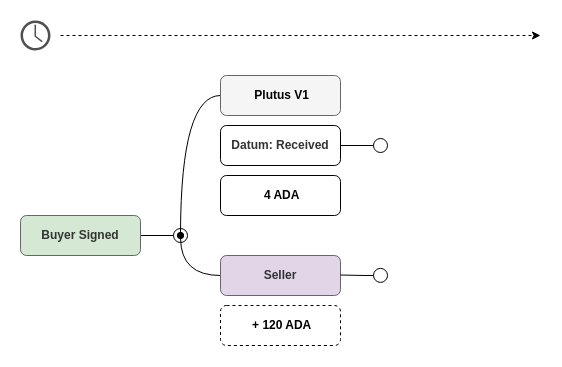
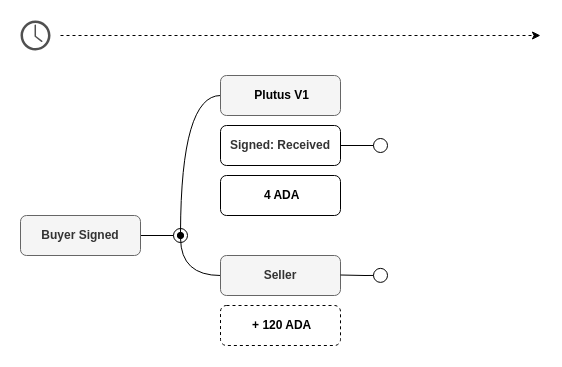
(281, 146) -> (281, 146)
(81, 236) -> (81, 236)
(281, 276) -> (281, 276)
